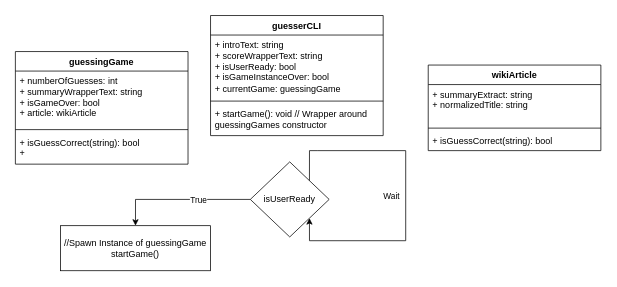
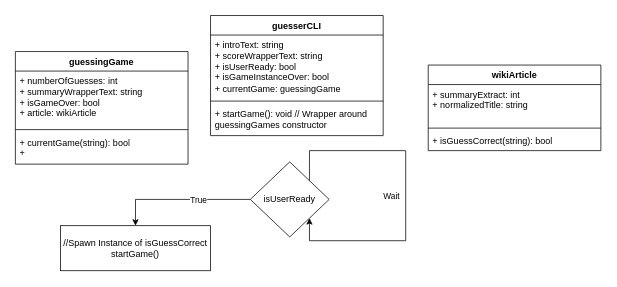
(488, 100) -> (486, 100)
(88, 148) -> (82, 148)
(135, 248) -> (135, 248)
